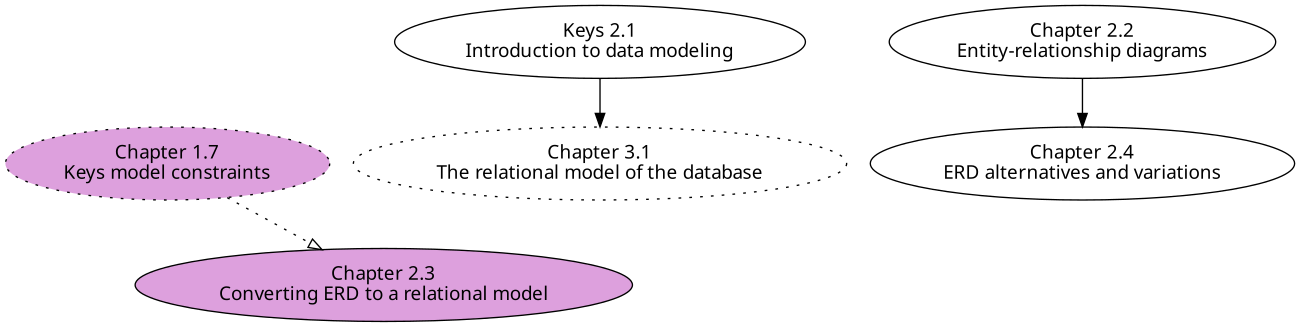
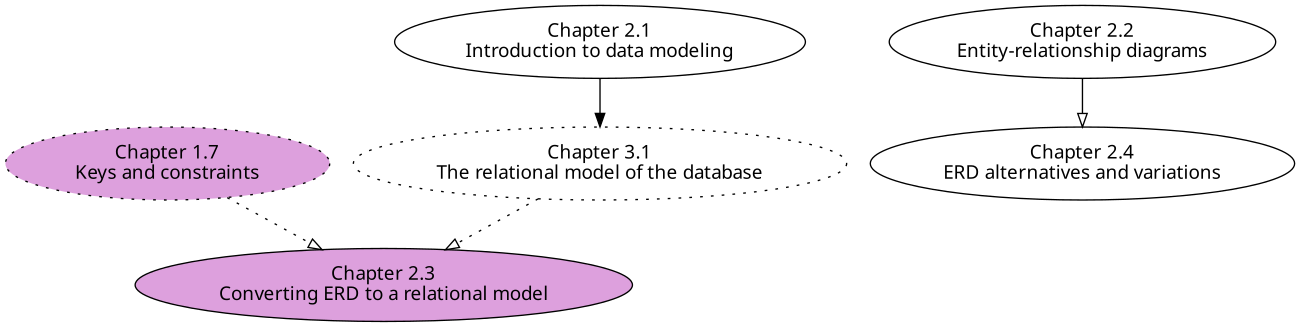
(600, 42) -> (600, 42)
(1082, 96) -> (1082, 96)
(168, 164) -> (168, 164)
none -> (498, 221)
